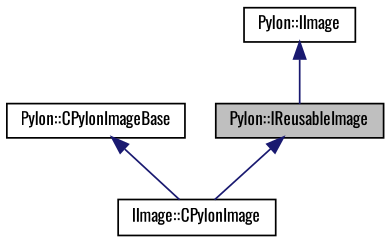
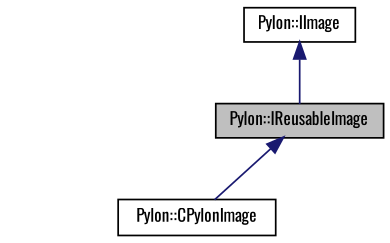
(96, 121) -> none
(197, 217) -> (197, 217)
